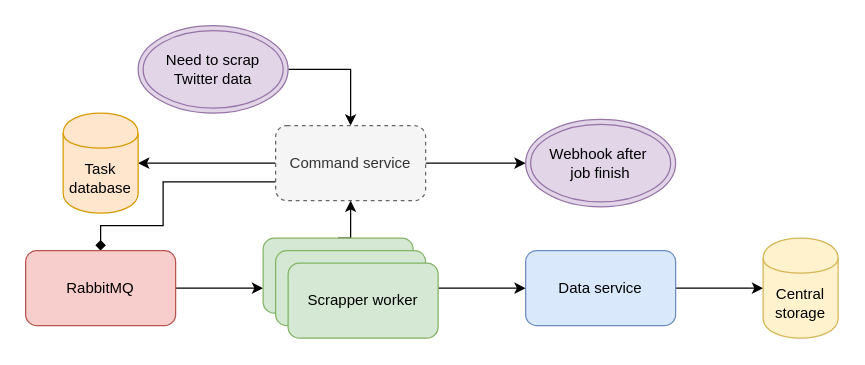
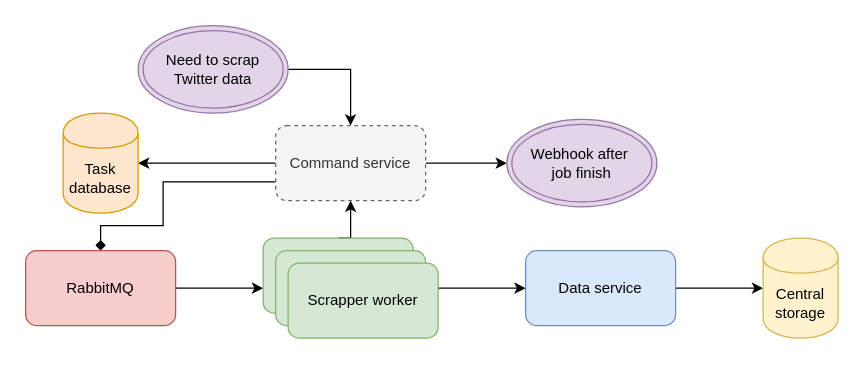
(601, 163) -> (582, 163)
